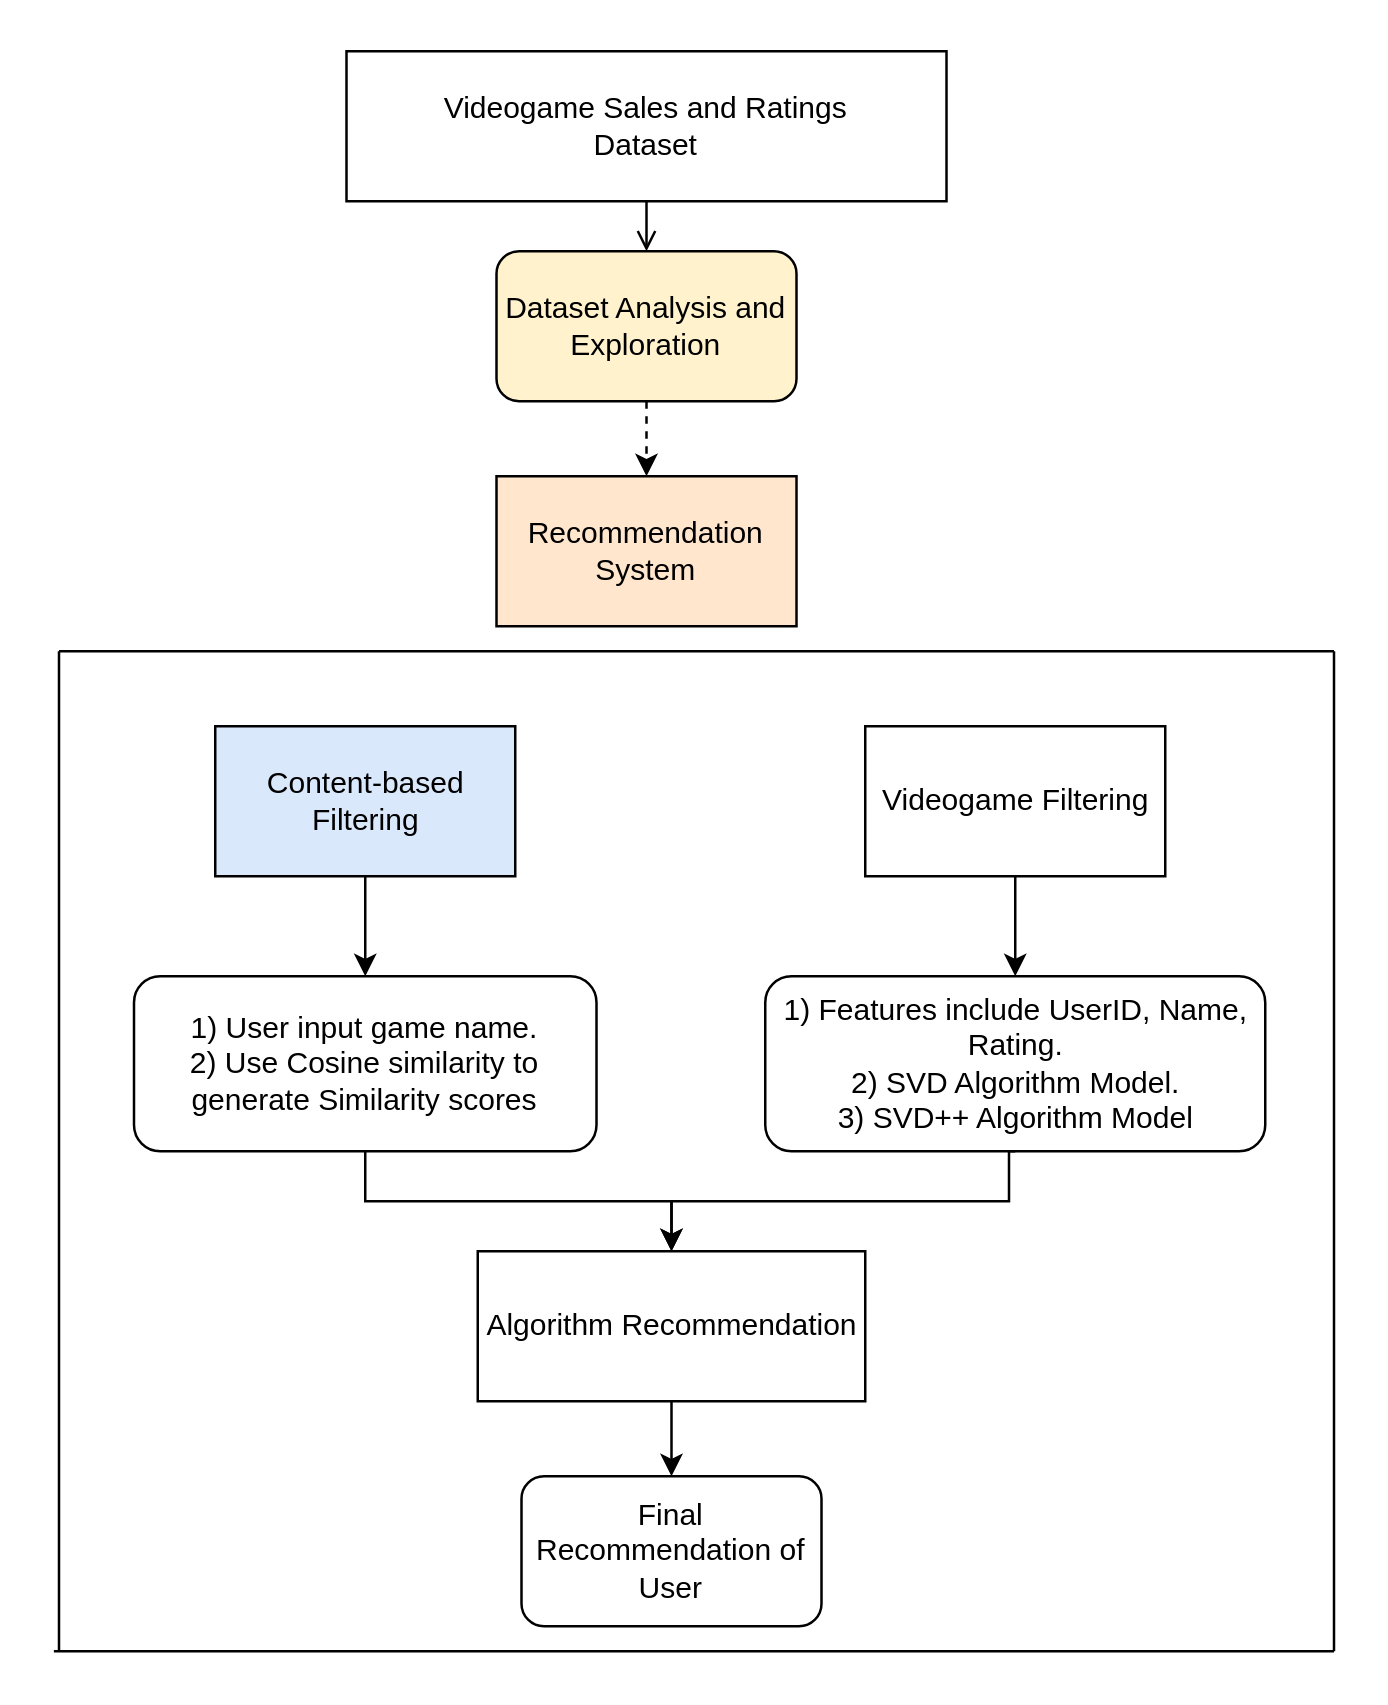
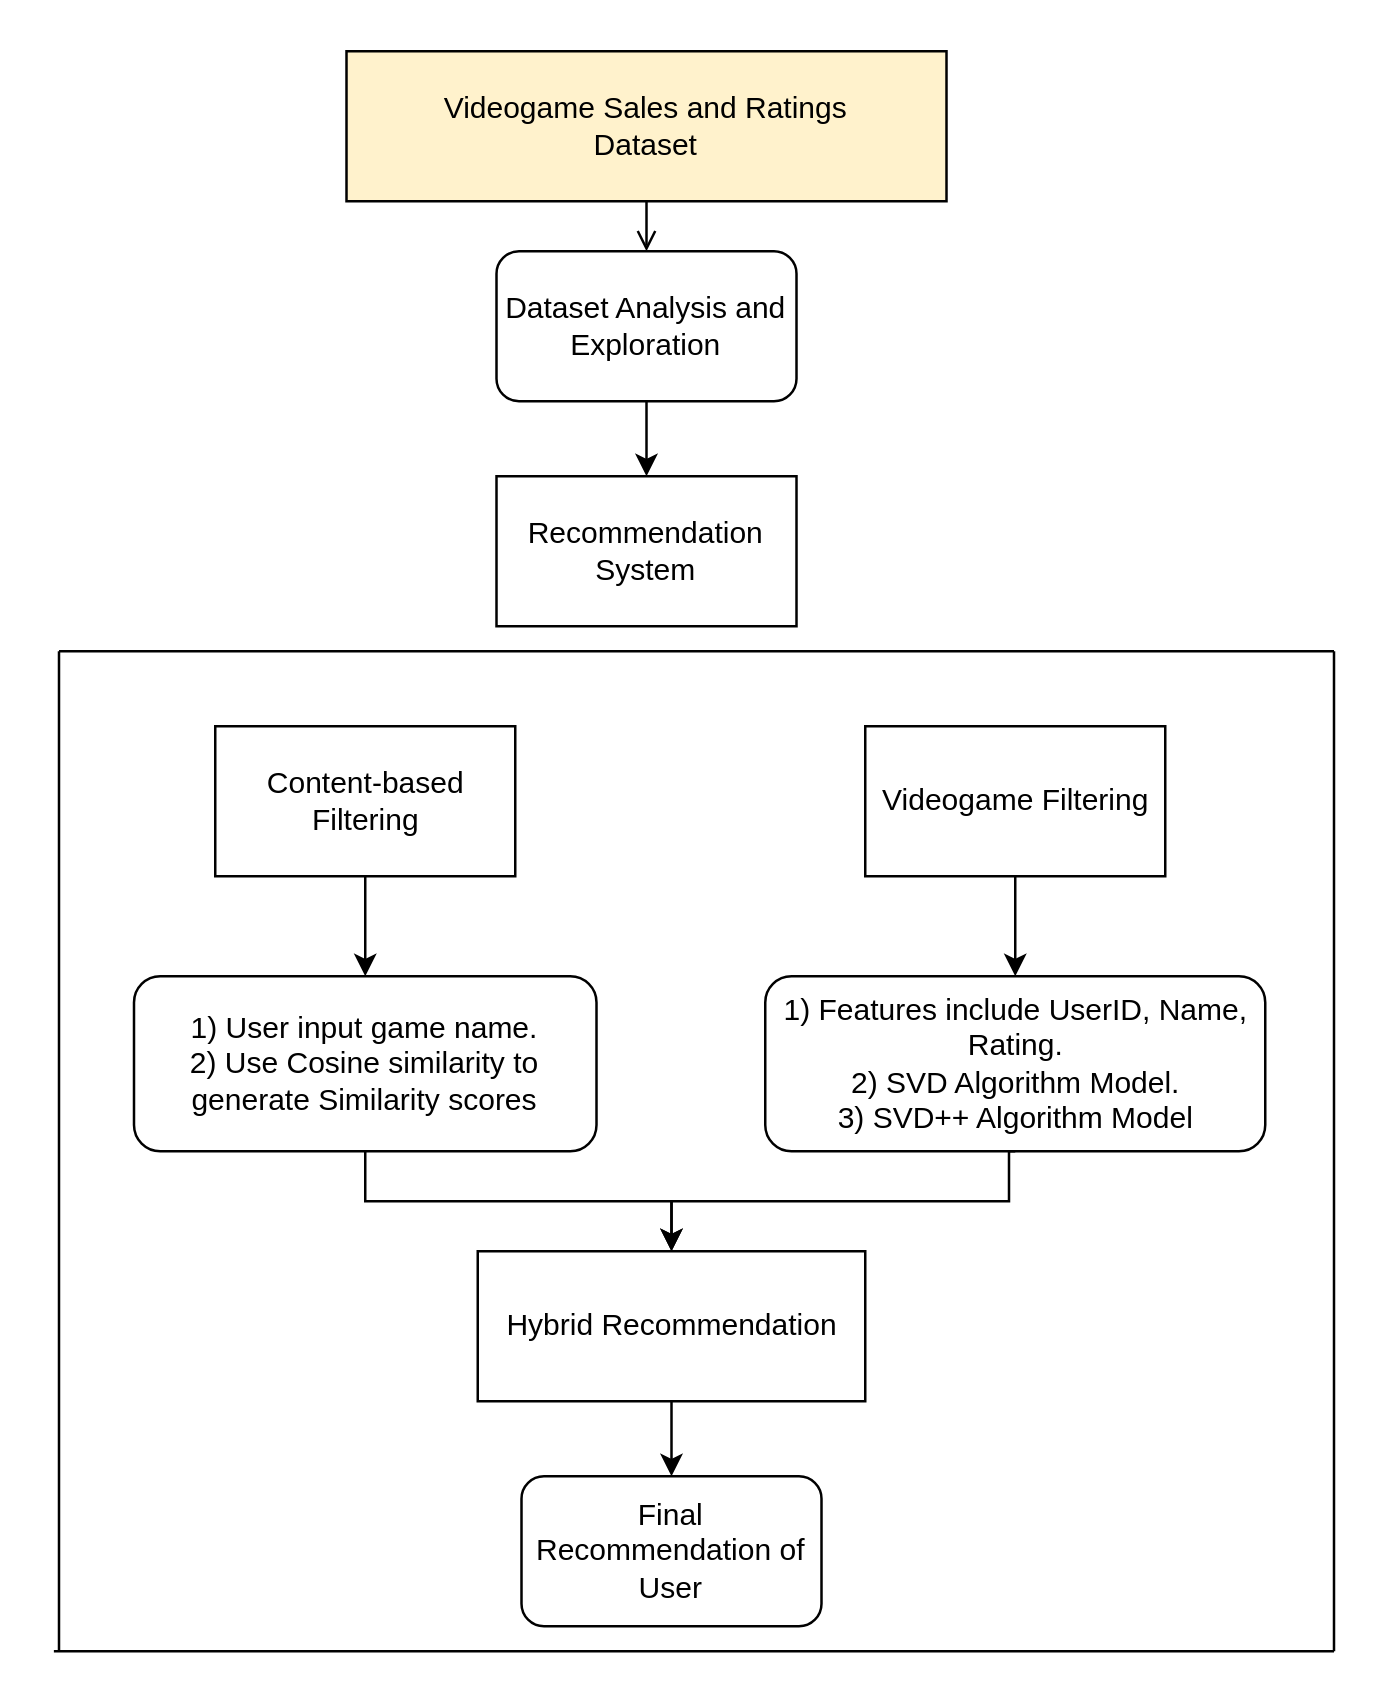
(646, 126) -> (646, 126)
(646, 326) -> (646, 326)
(646, 432) -> (646, 432)
(646, 551) -> (646, 551)
(365, 801) -> (365, 801)
(673, 1326) -> (673, 1326)
